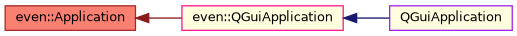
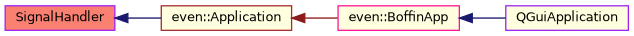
none -> (60, 18)
(70, 18) -> (226, 18)
(263, 18) -> (399, 18)
